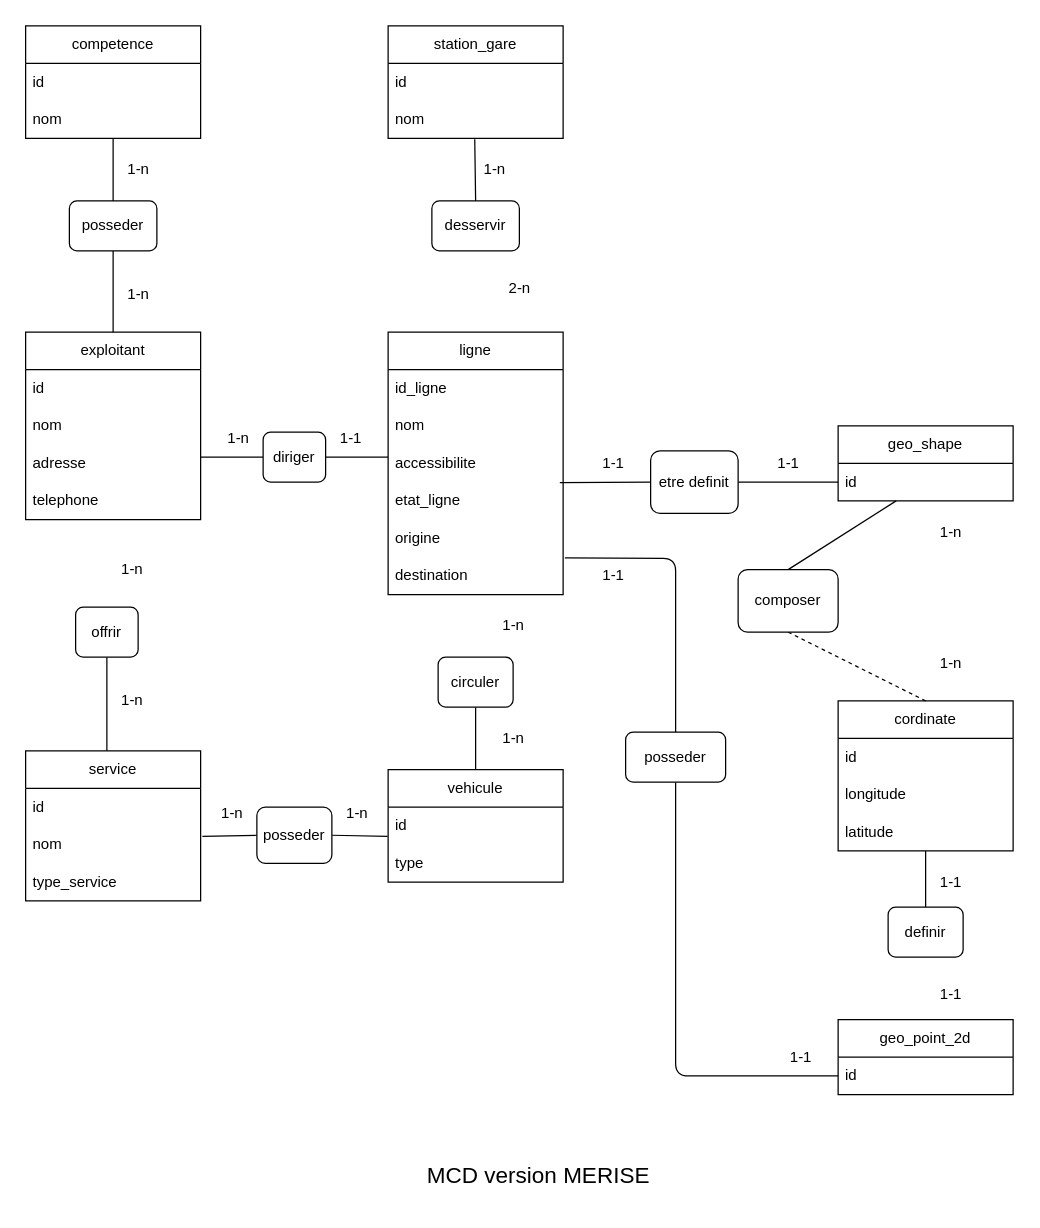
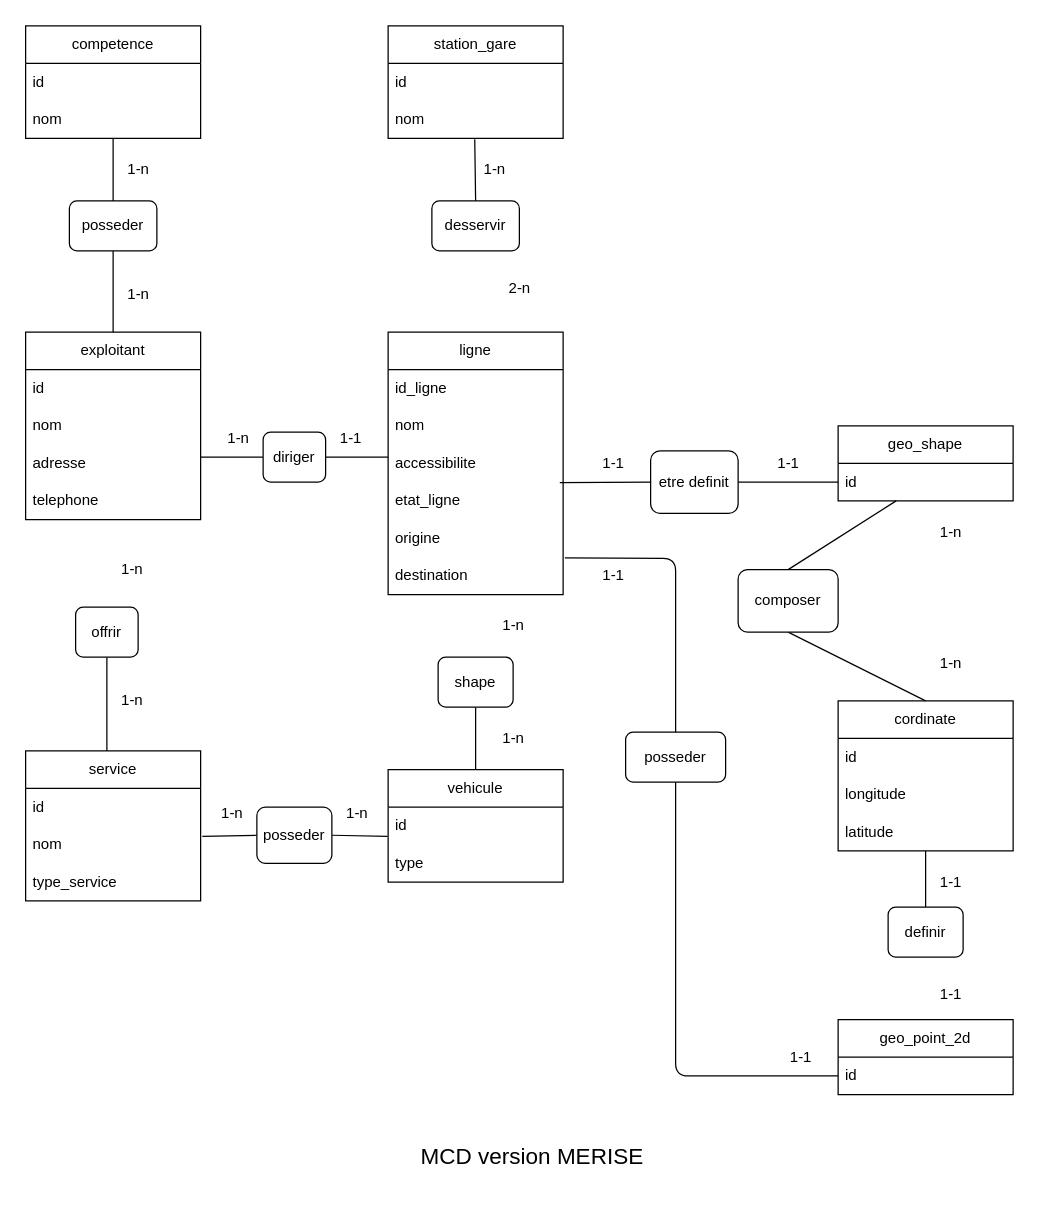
(856, 666) -> (856, 666)
(476, 682) -> (476, 682)
(538, 1176) -> (532, 1157)
